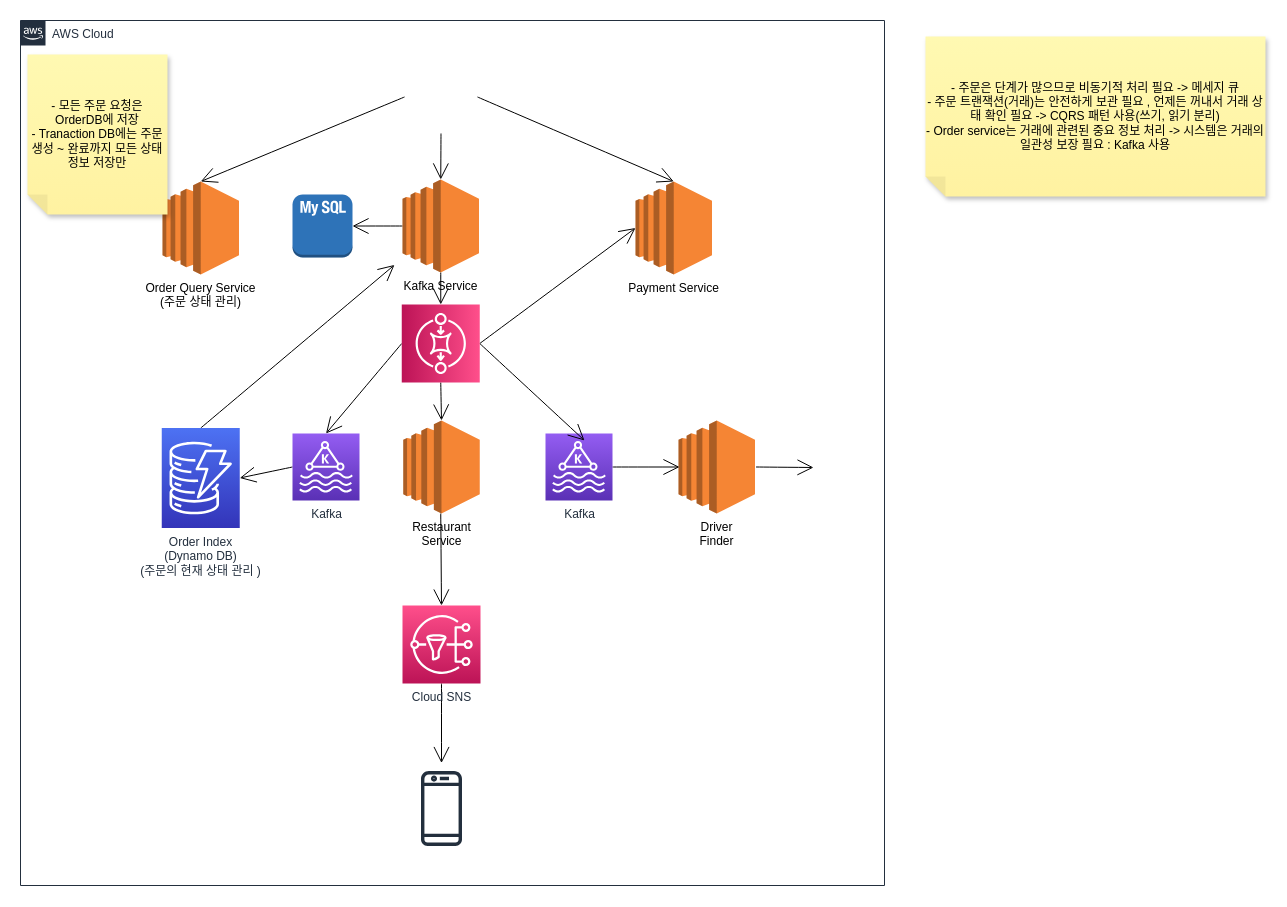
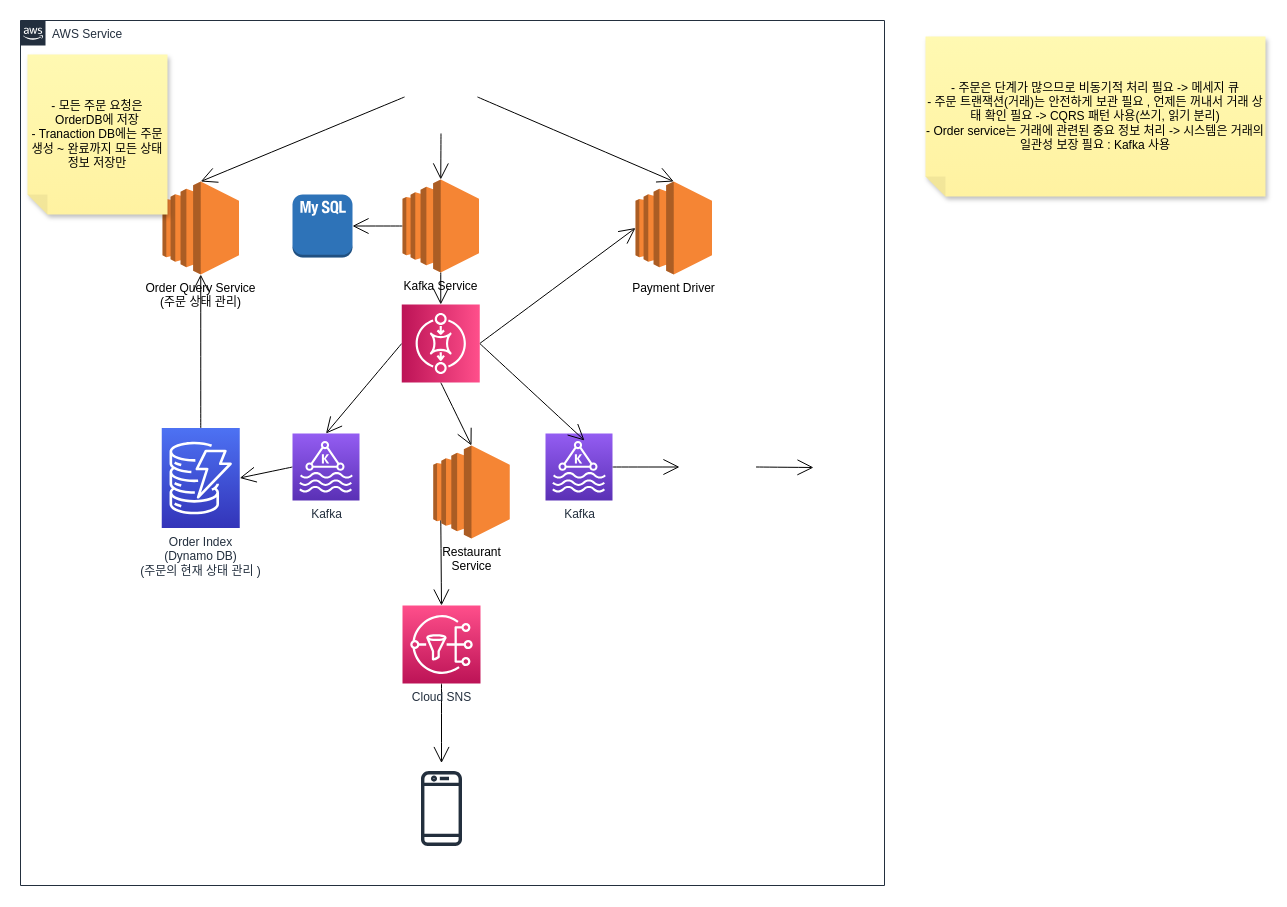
(80, 35) -> (86, 35)
(674, 289) -> (674, 289)
(297, 347) -> (201, 352)
(442, 467) -> (472, 492)
(717, 467) -> none
